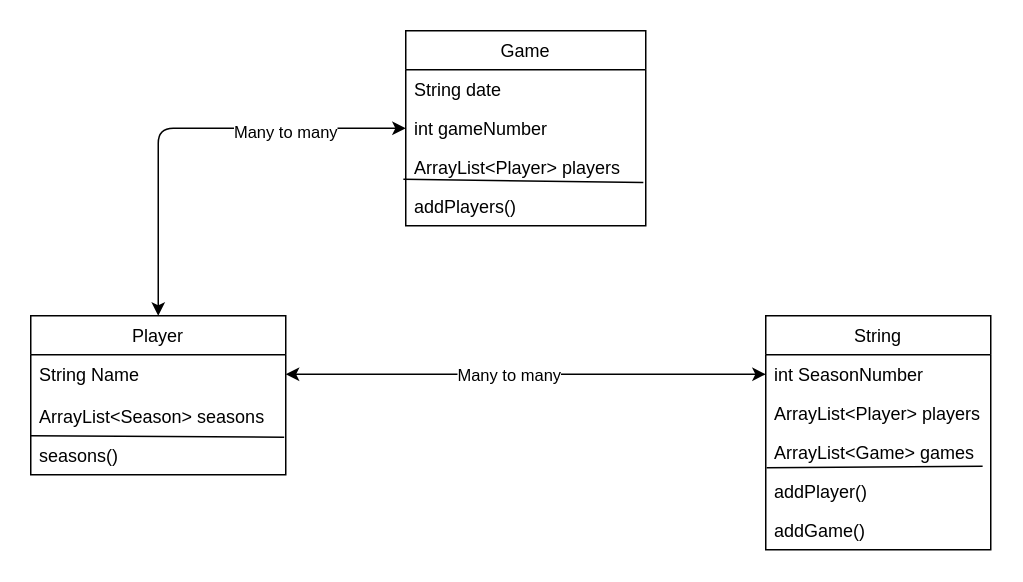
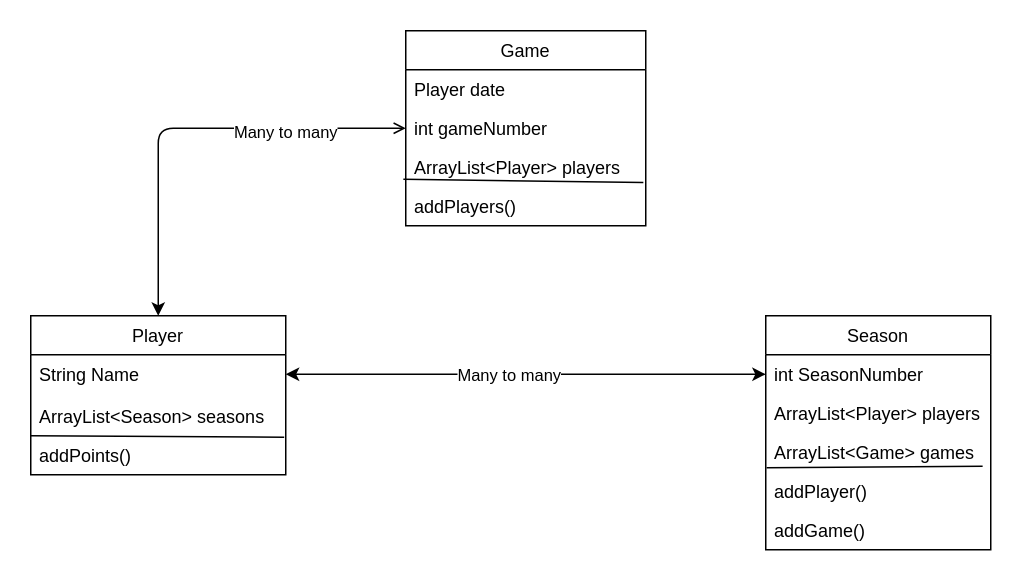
(465, 90) -> (465, 90)
(394, 128) -> (396, 128)
(878, 336) -> (878, 336)
(84, 456) -> (92, 456)
